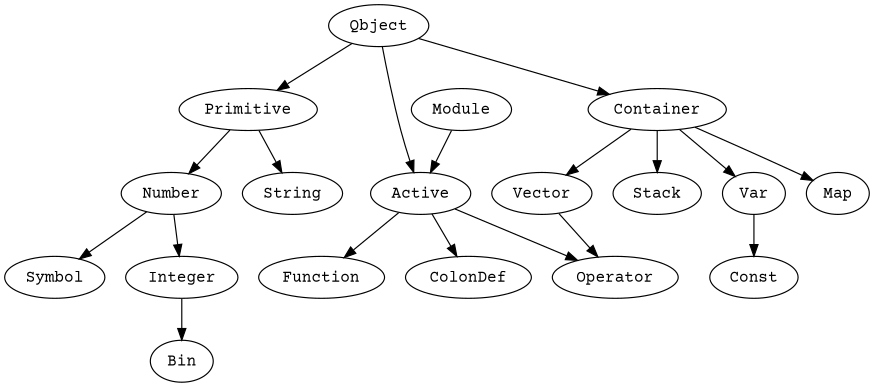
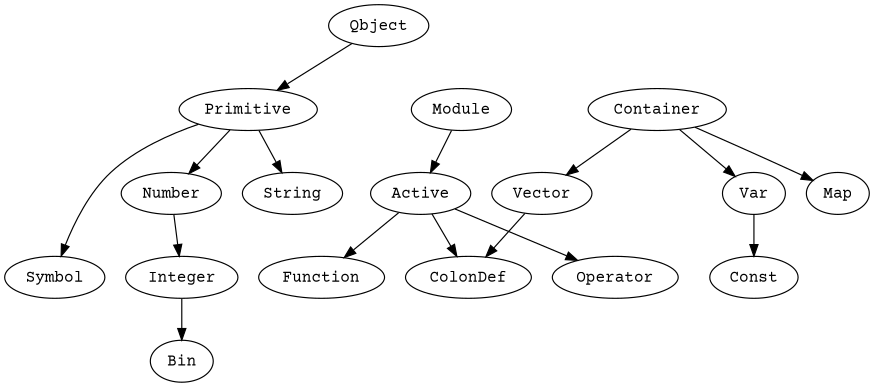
(508, 65) -> none
(394, 104) -> none
(657, 193) -> none
(574, 231) -> (514, 226)
(118, 232) -> (116, 168)
